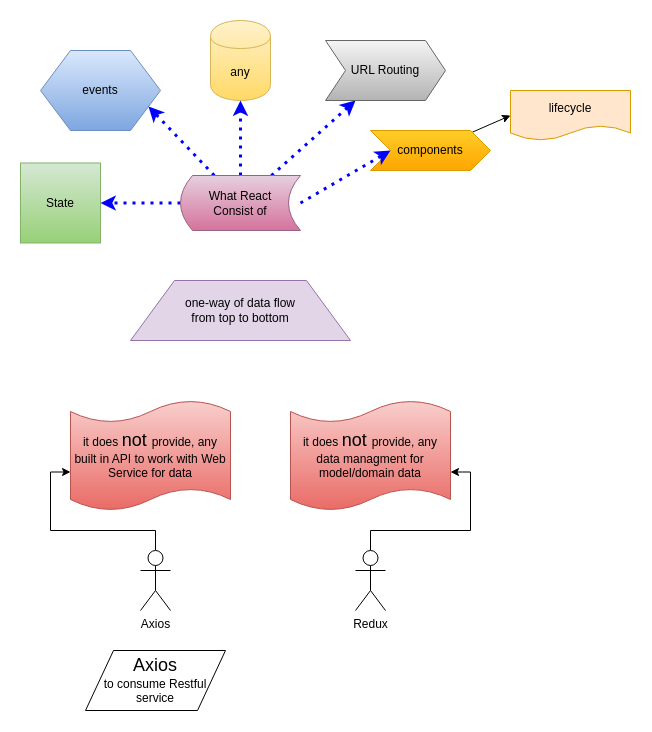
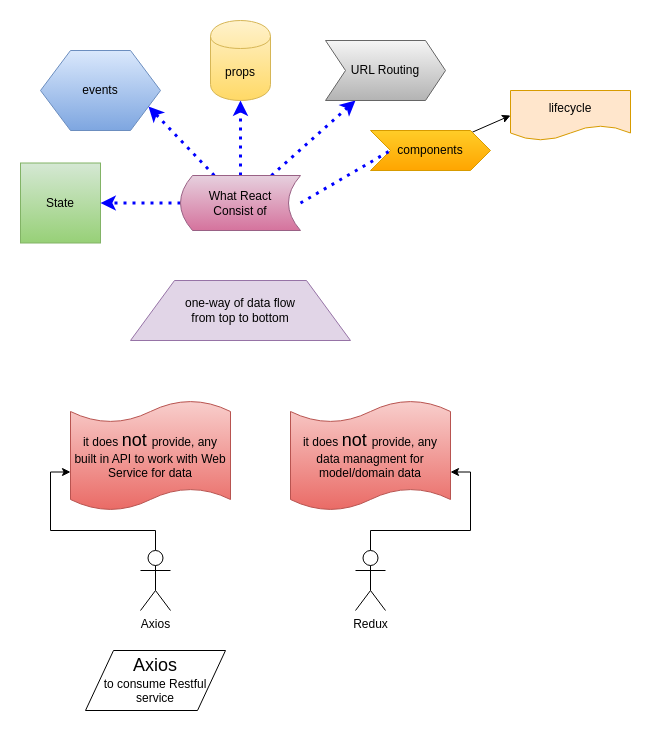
(241, 73) -> (241, 73)
(380, 157) -> (384, 154)
